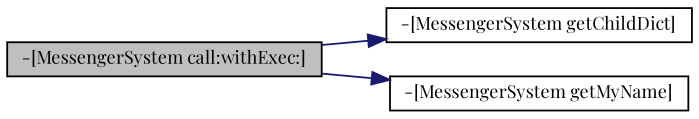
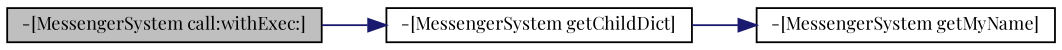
(347, 76) -> (715, 25)
